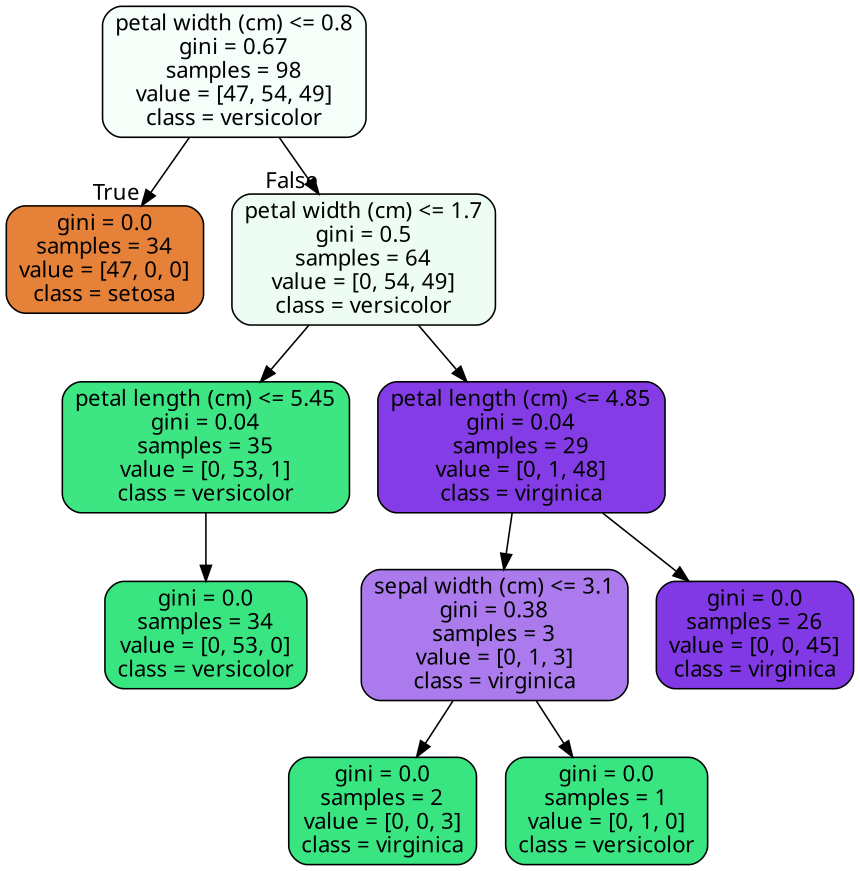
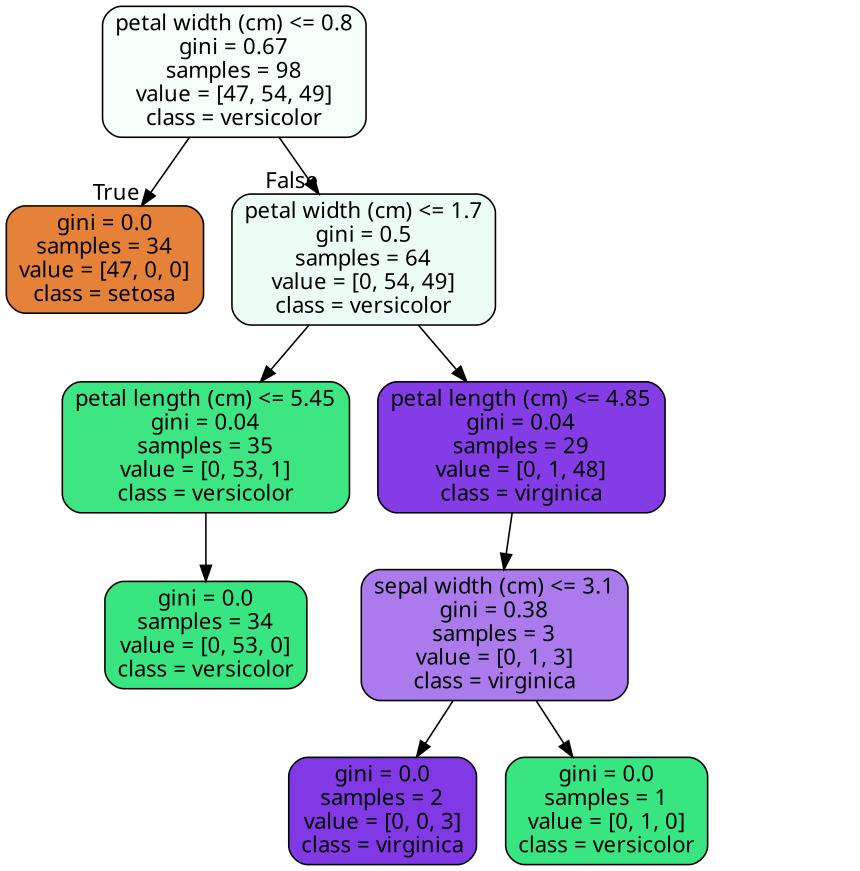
(755, 635) -> none
(383, 811) -> (383, 811)
